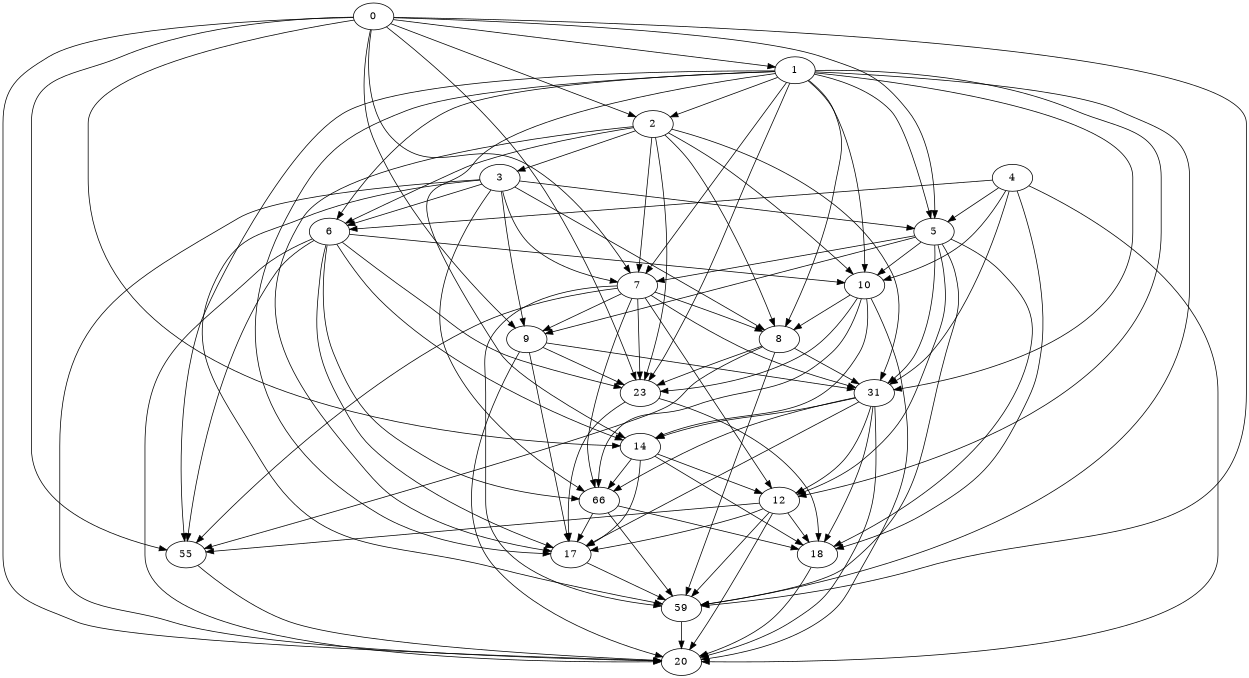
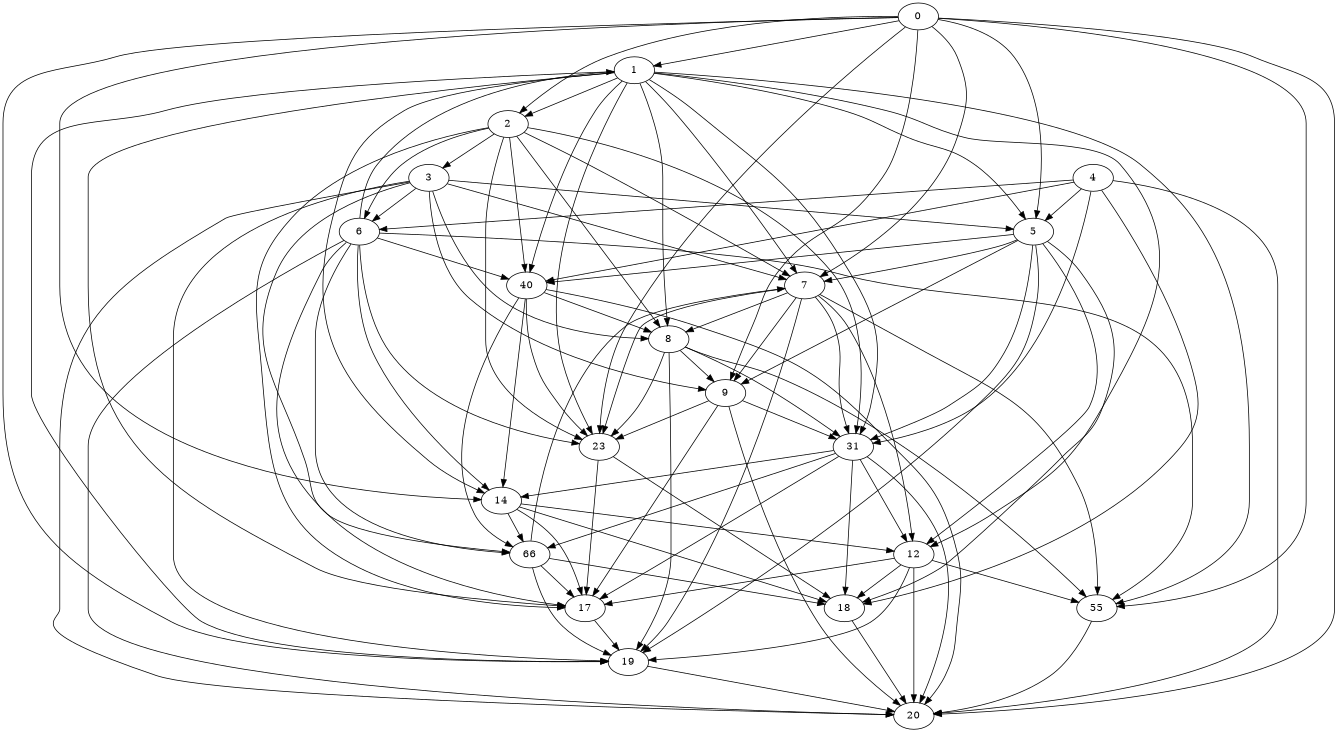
(489, 98) -> (456, 107)
(865, 285) -> (527, 285)
none -> (694, 364)
(599, 387) -> (597, 356)
(681, 608) -> (628, 662)
